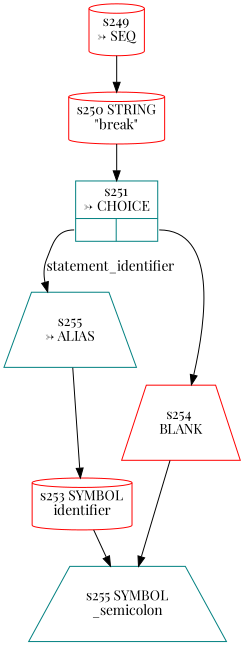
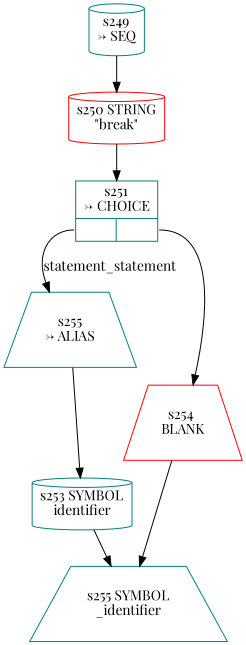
(117, 30) -> (117, 30)
(111, 267) -> (110, 267)
(82, 504) -> (82, 504)
(128, 604) -> (129, 604)
